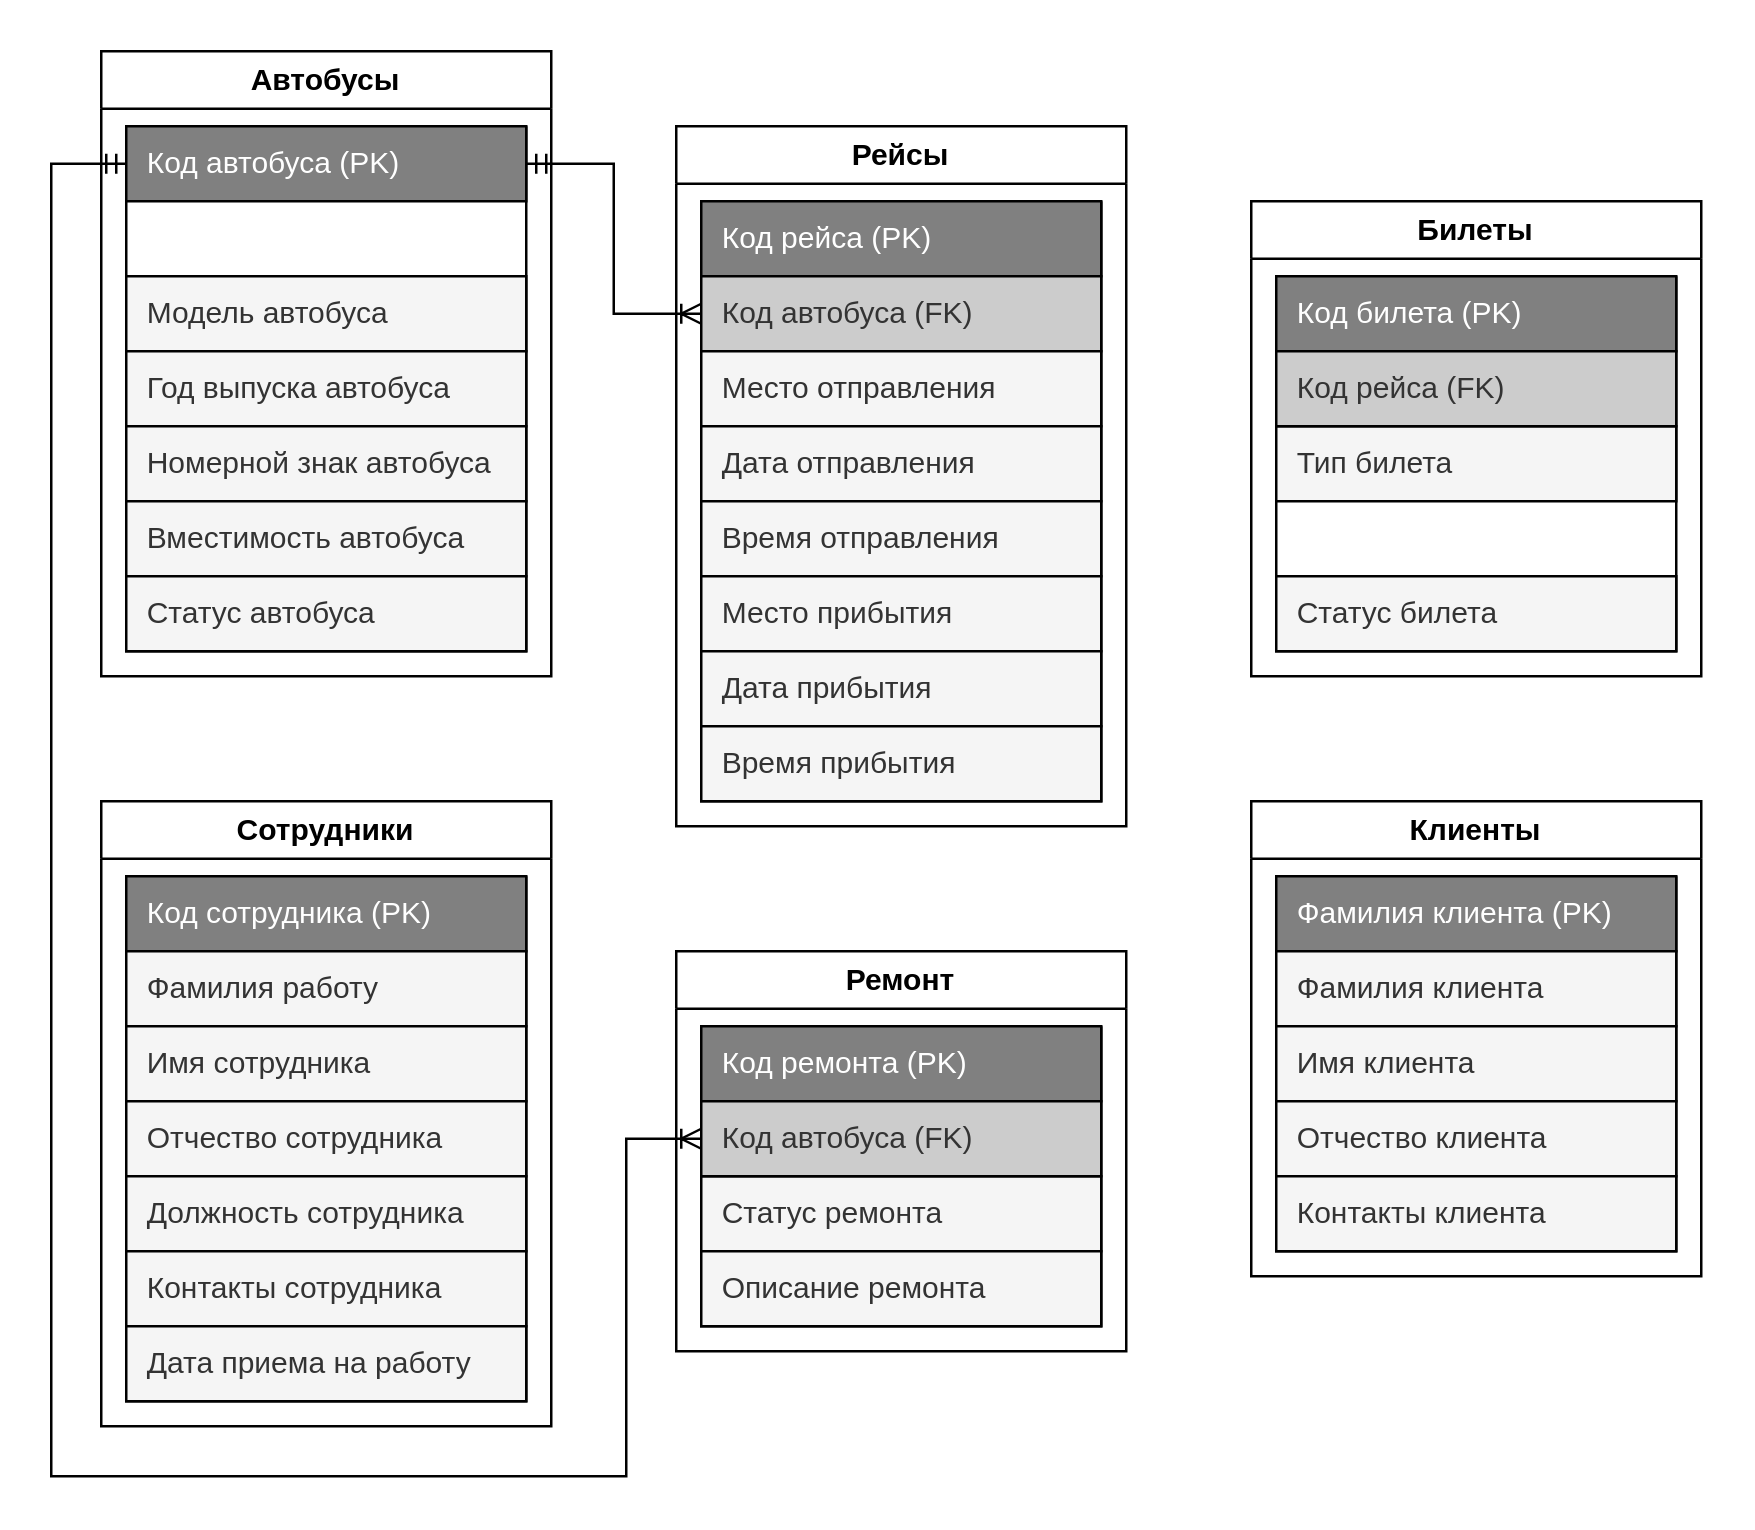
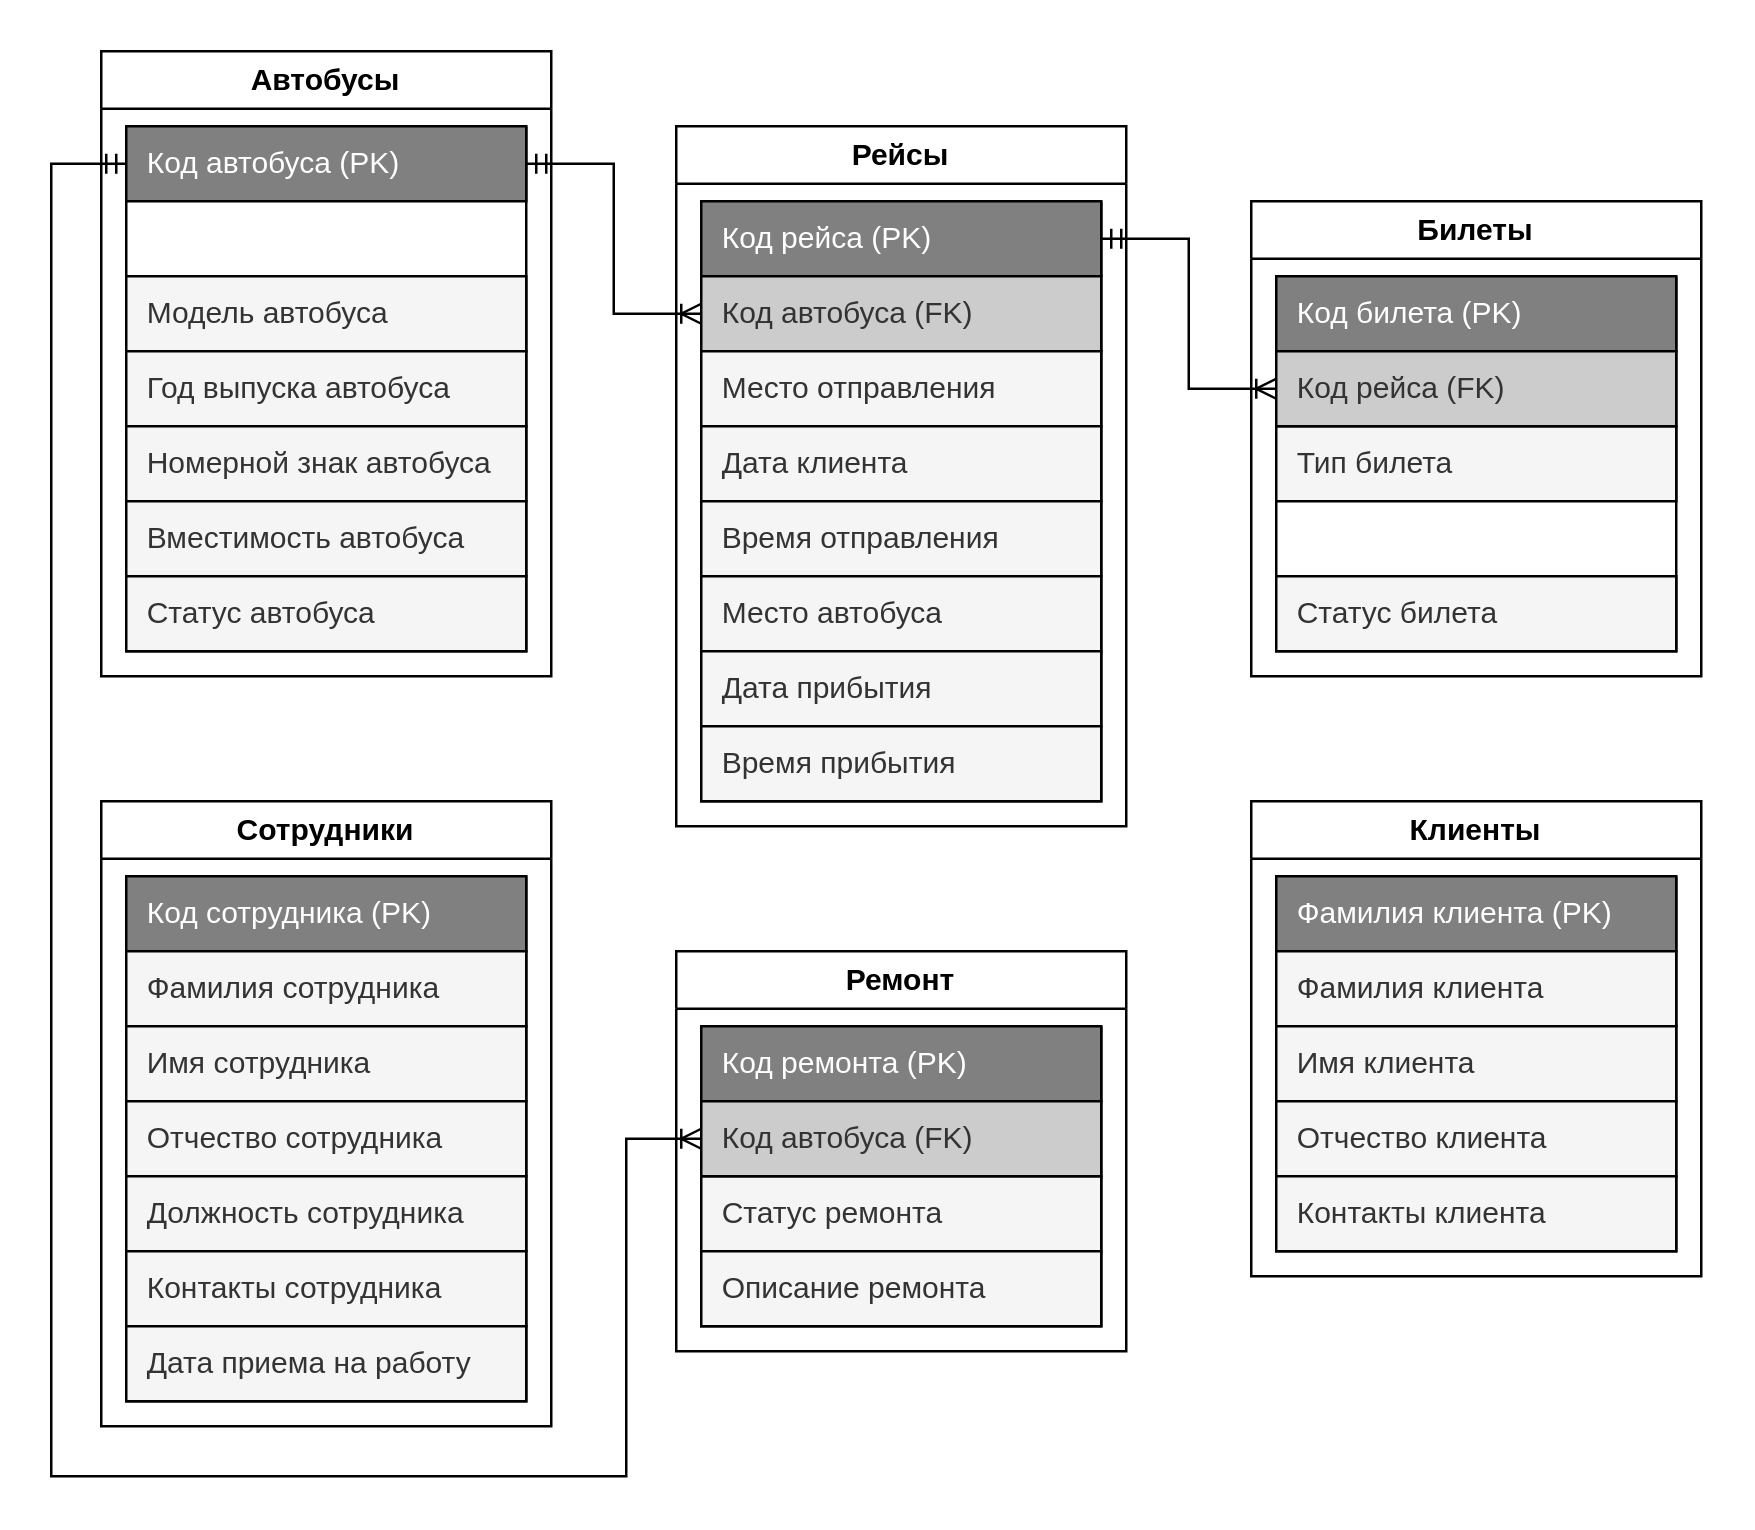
none -> (1189, 314)
(837, 464) -> (803, 464)
(820, 614) -> (820, 614)
(245, 989) -> (279, 989)
